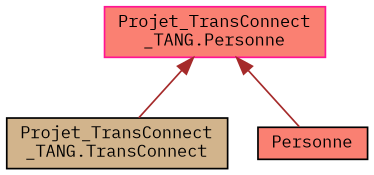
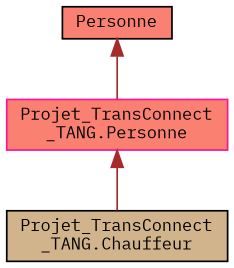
(274, 99) -> (117, 78)
(117, 143) -> (117, 236)
